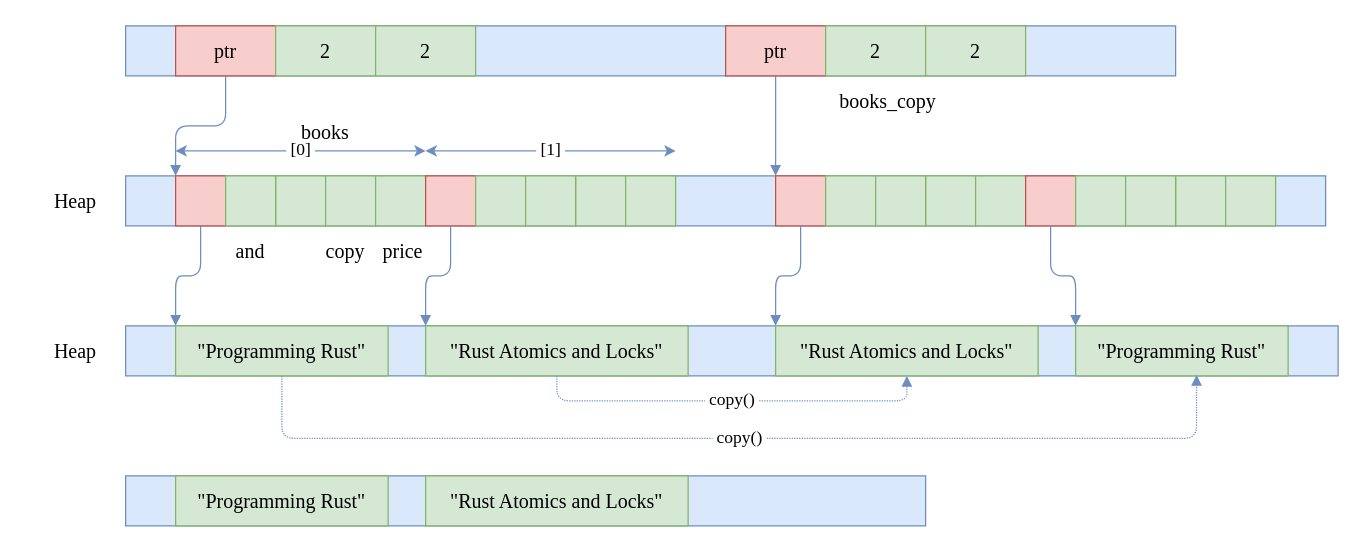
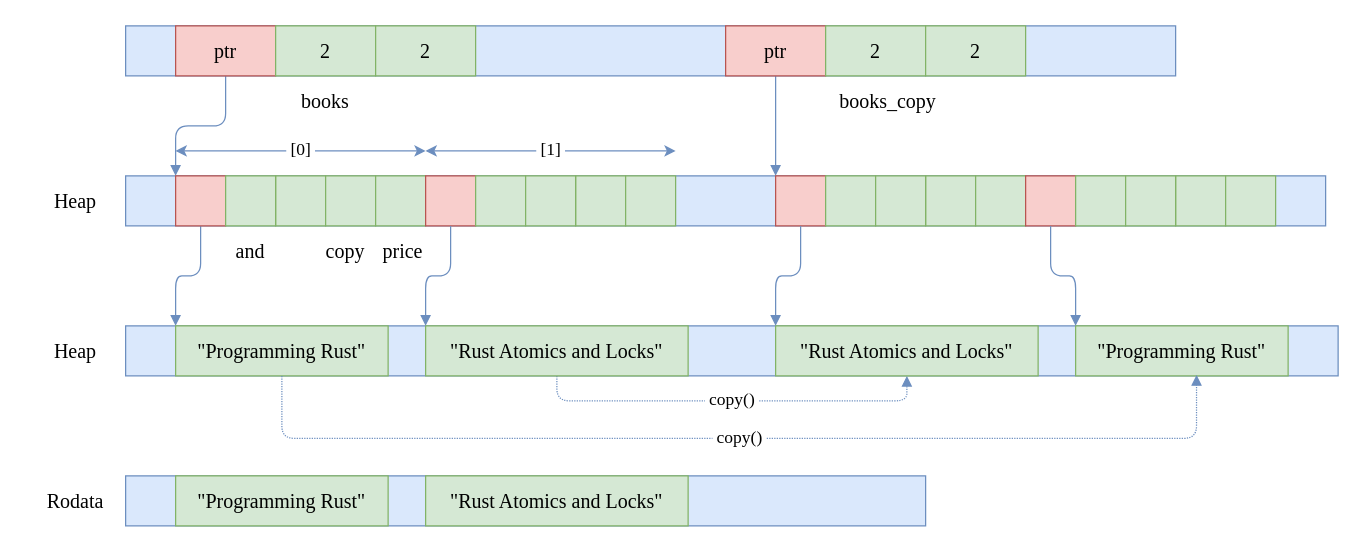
(326, 132) -> (326, 101)
none -> (76, 501)
